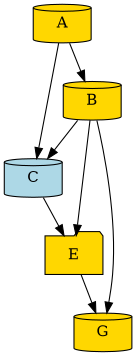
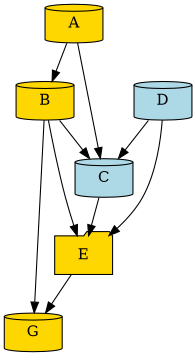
none -> (163, 101)
